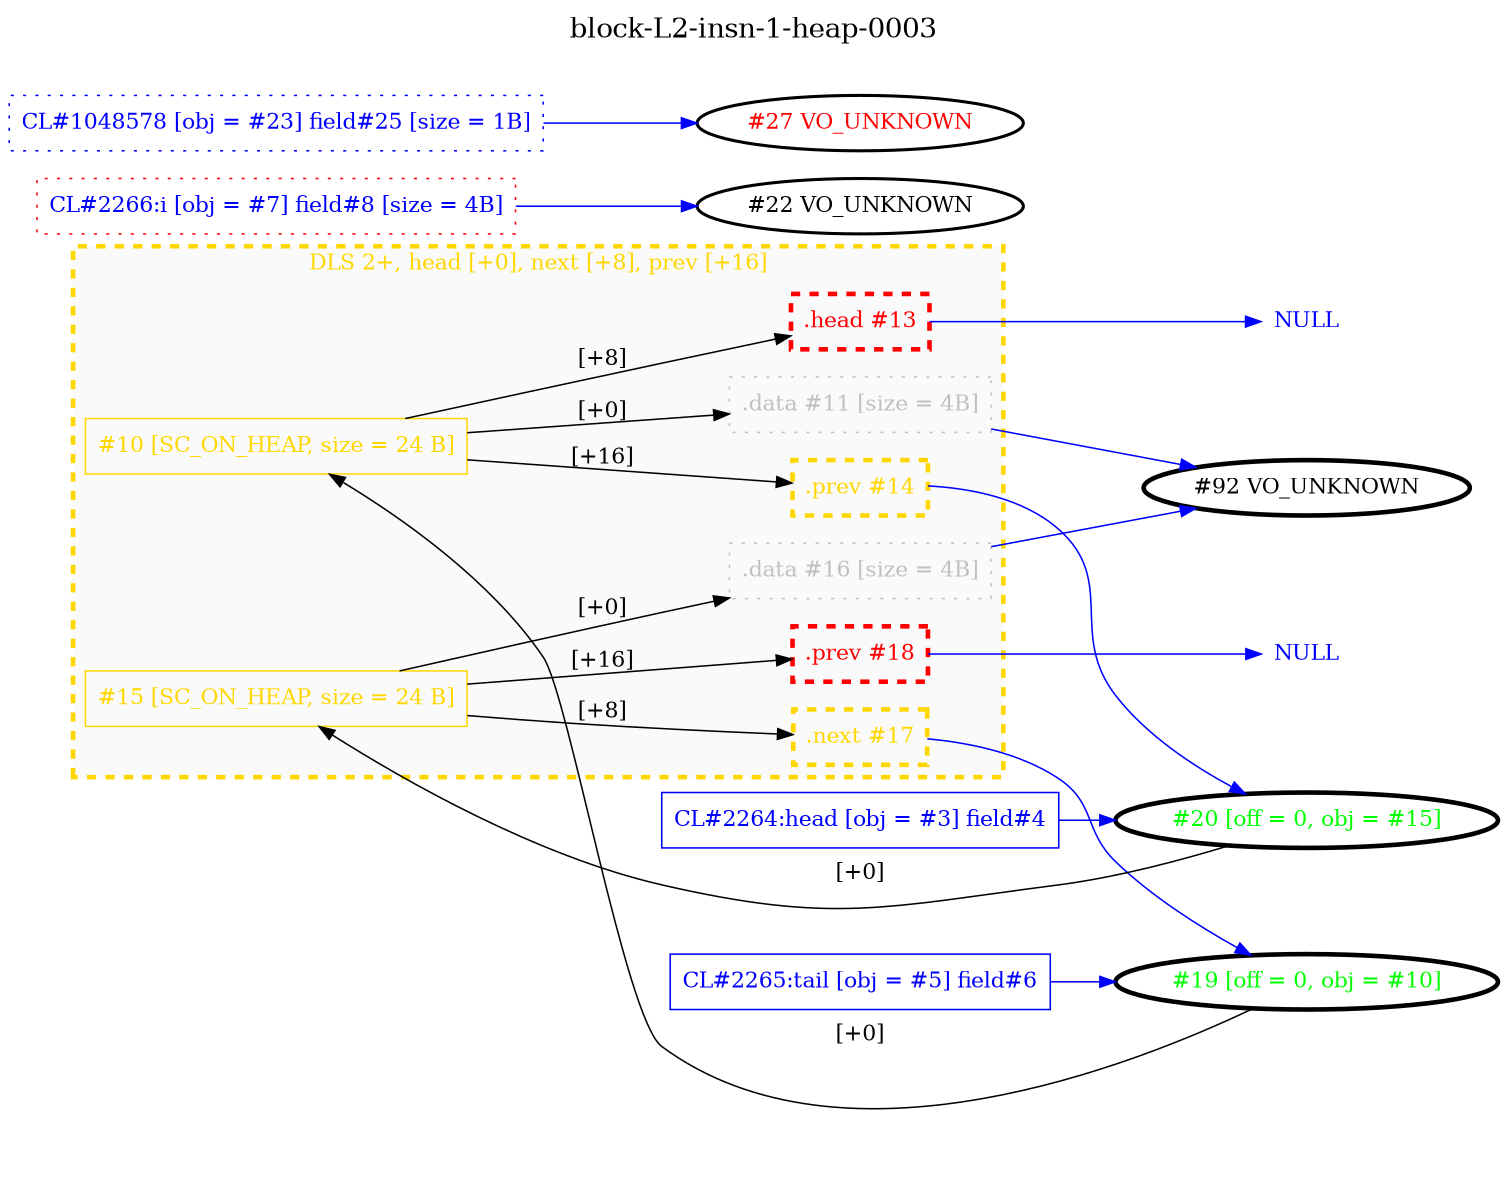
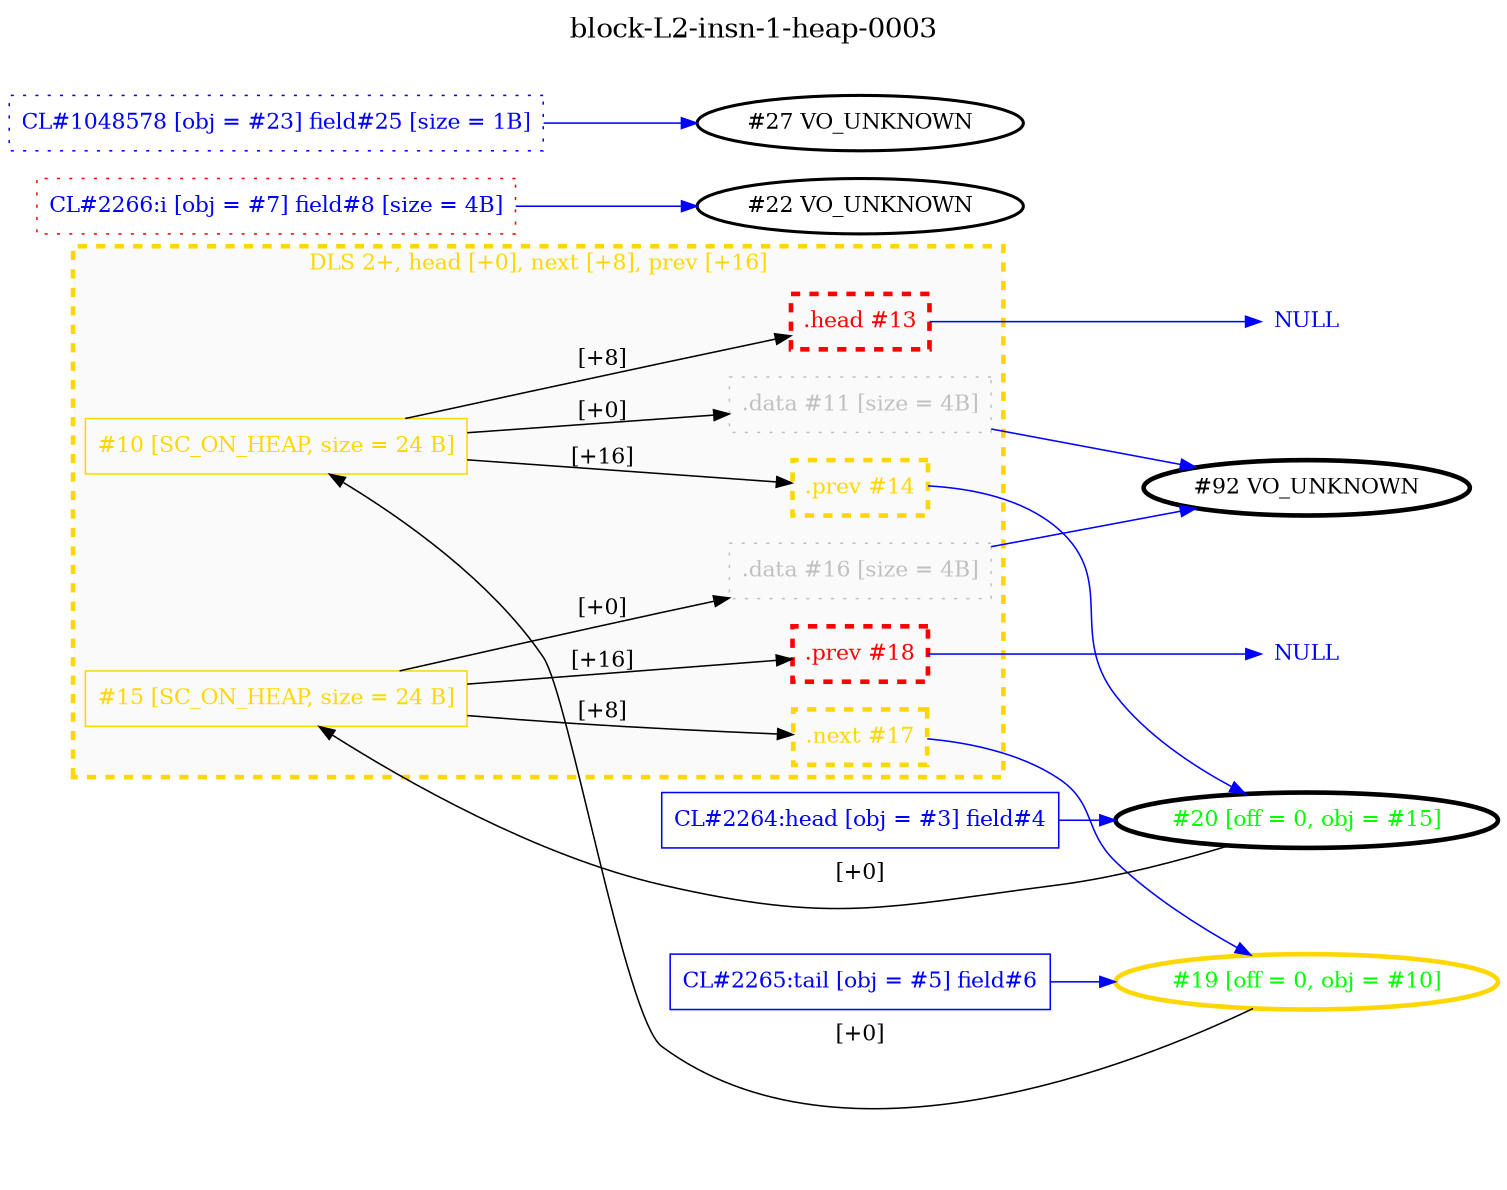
(860, 123) -> (860, 123)
(1307, 982) -> (1307, 982)
